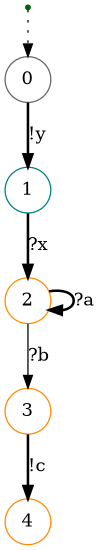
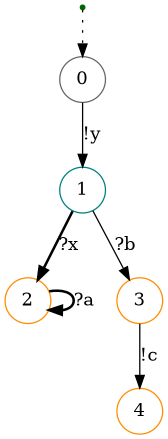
(28, 128) -> (83, 128)
(28, 350) -> (108, 240)
(28, 460) -> (140, 350)
